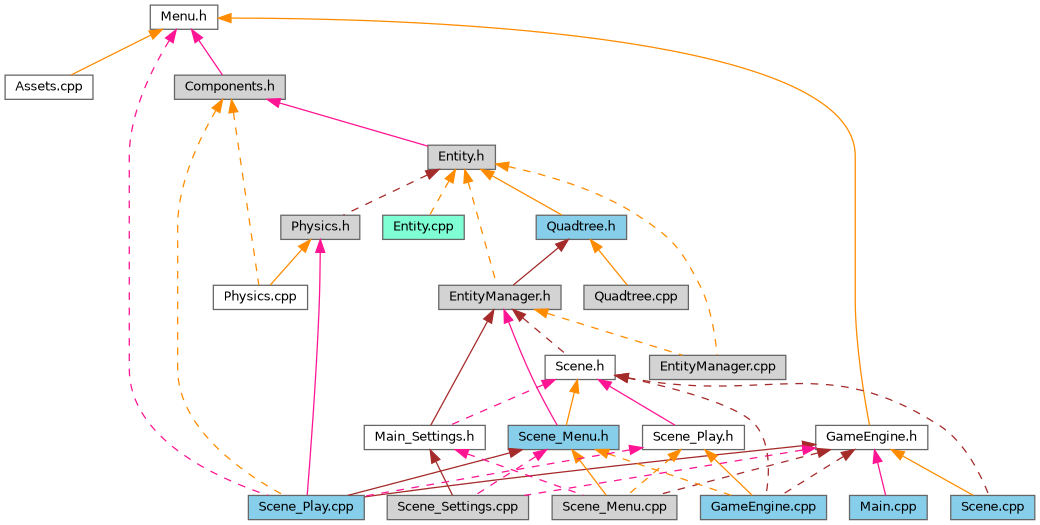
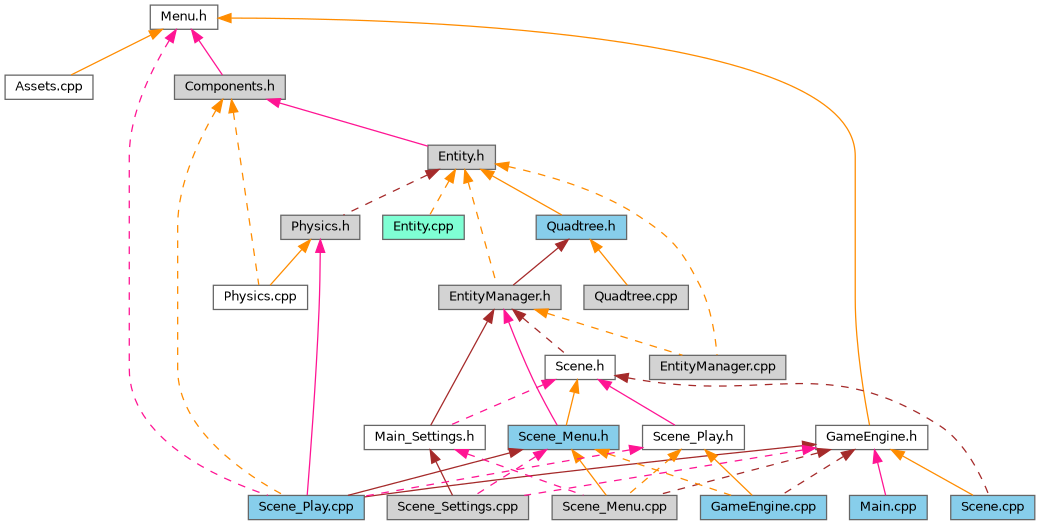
(728, 408) -> none
